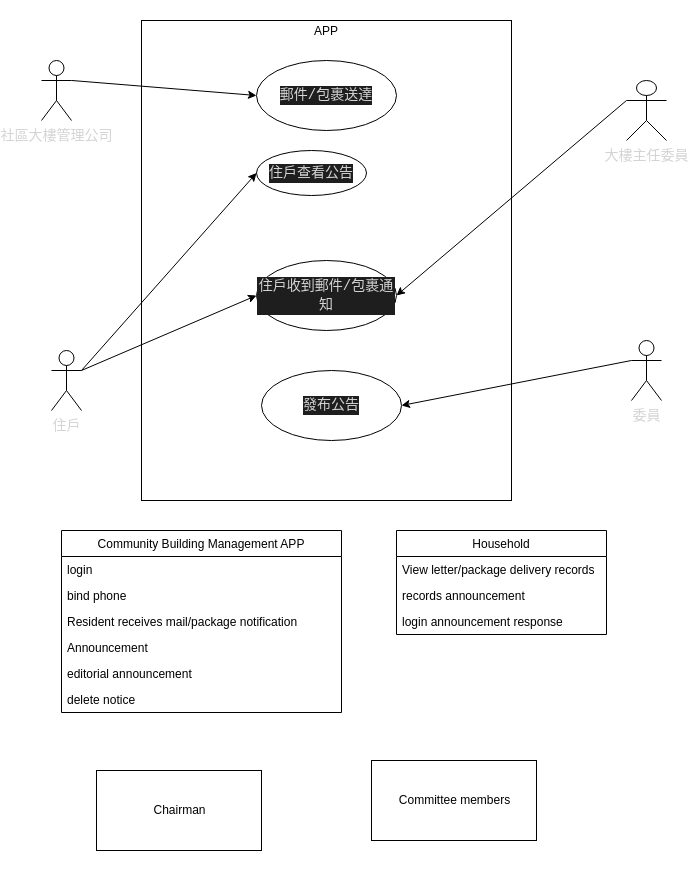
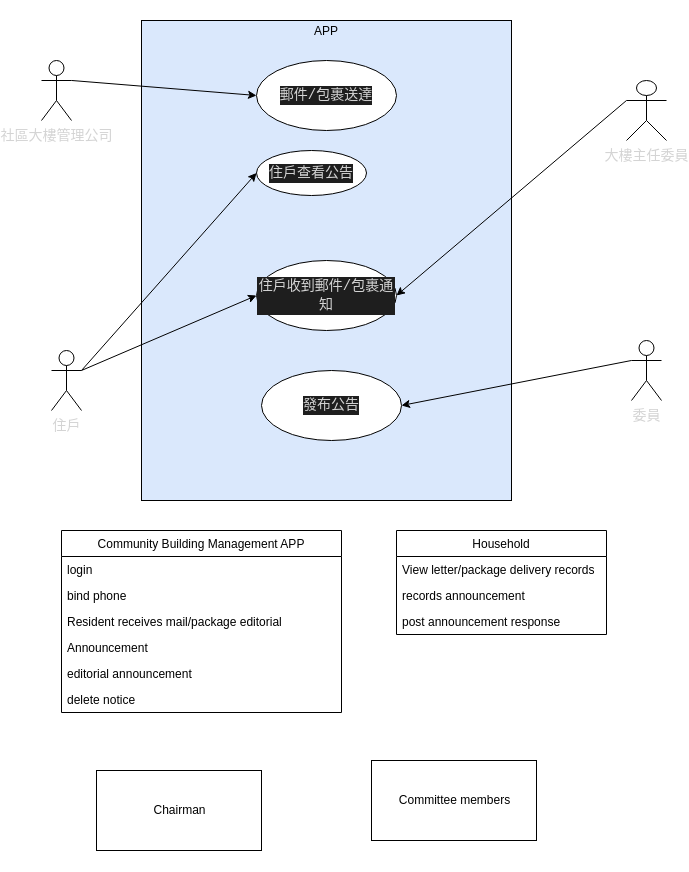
(152, 28) -> (152, 28)
(196, 622) -> (186, 622)
(486, 622) -> (486, 622)
